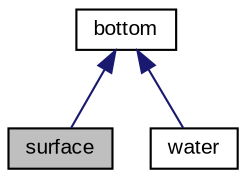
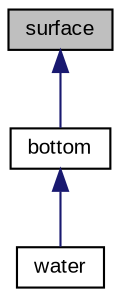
(88, 99) -> (60, 100)
